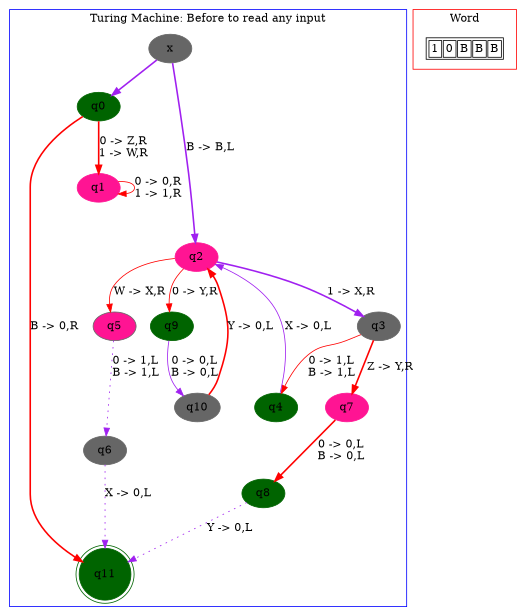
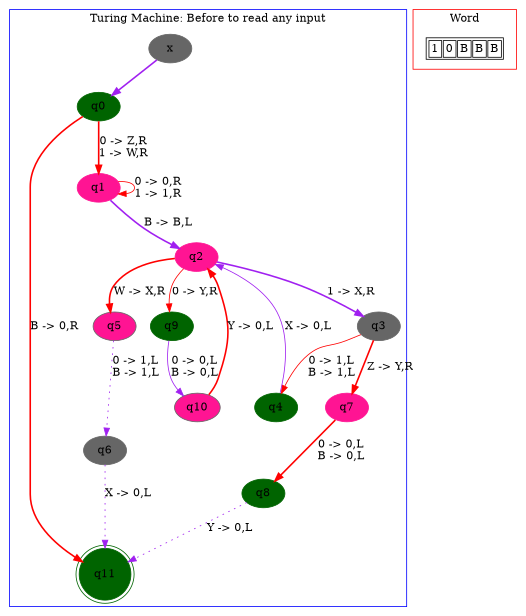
(185, 149) -> (139, 225)
(133, 270) -> (133, 270)
(197, 407) -> (197, 407)
